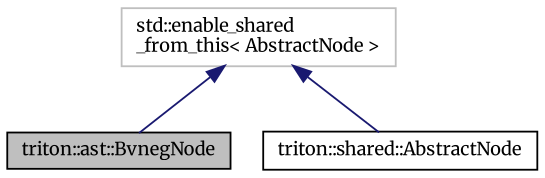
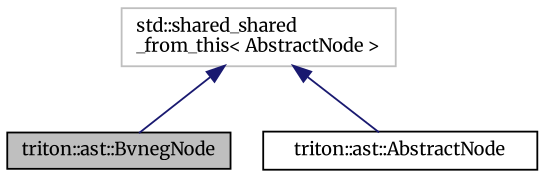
(259, 37) -> (259, 37)
(400, 151) -> (400, 151)
